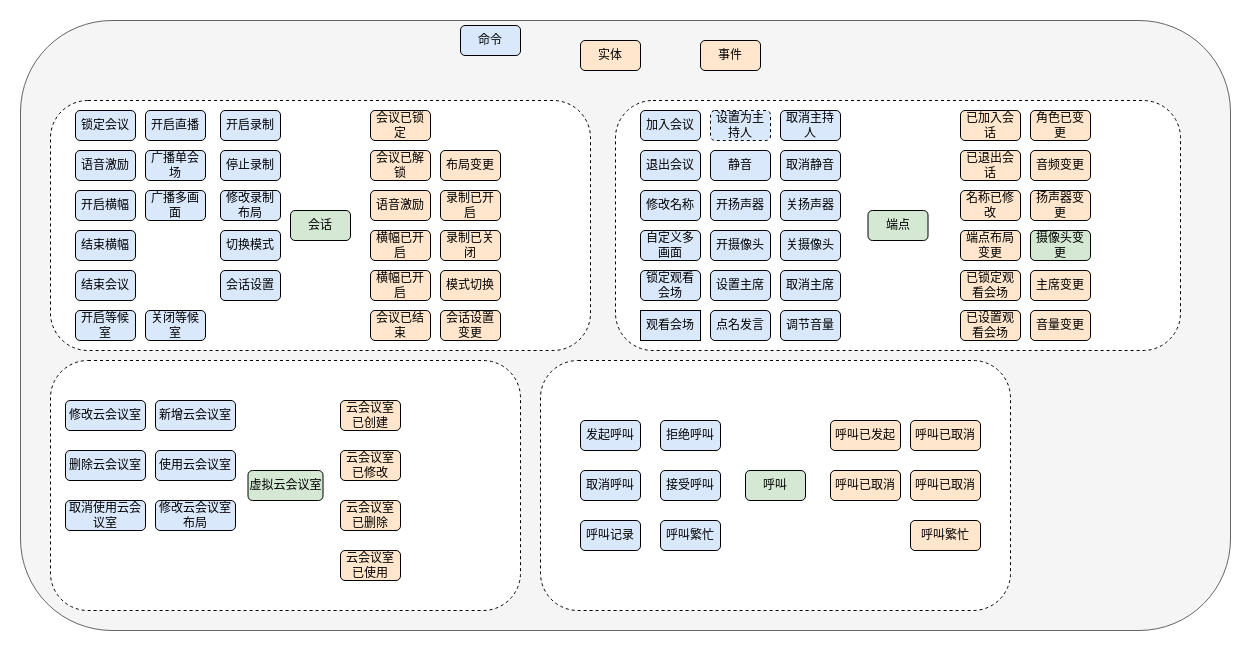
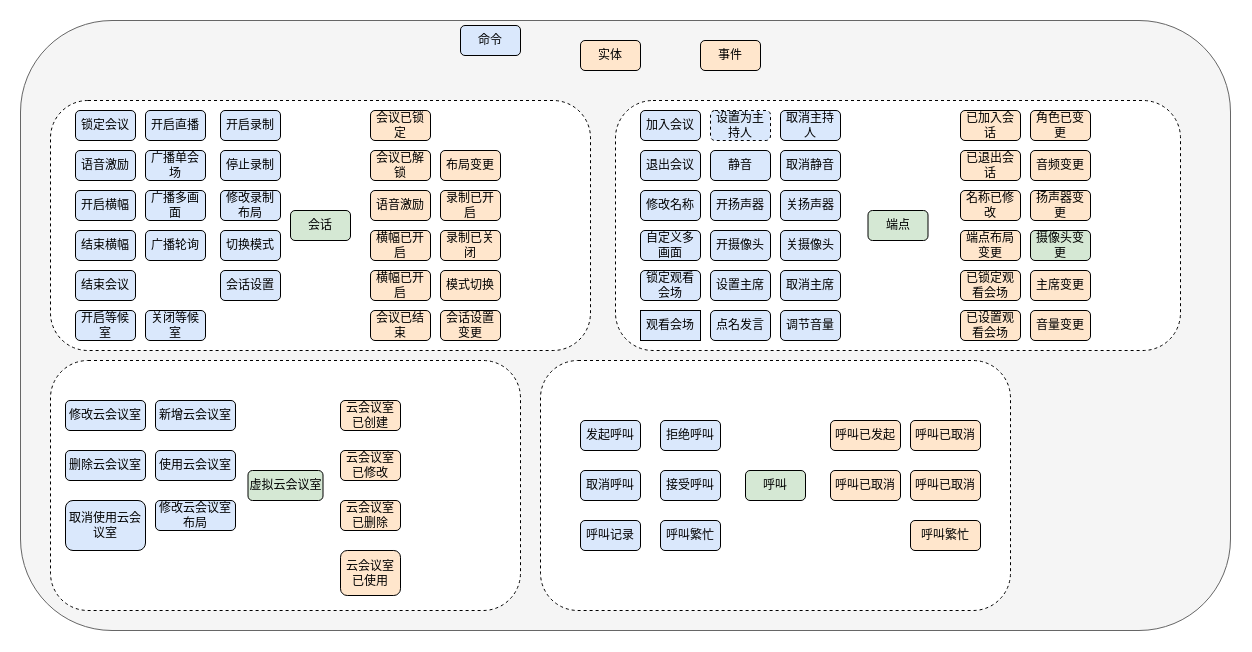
none -> (176, 246)
(106, 516) -> (106, 526)
(371, 566) -> (371, 573)
